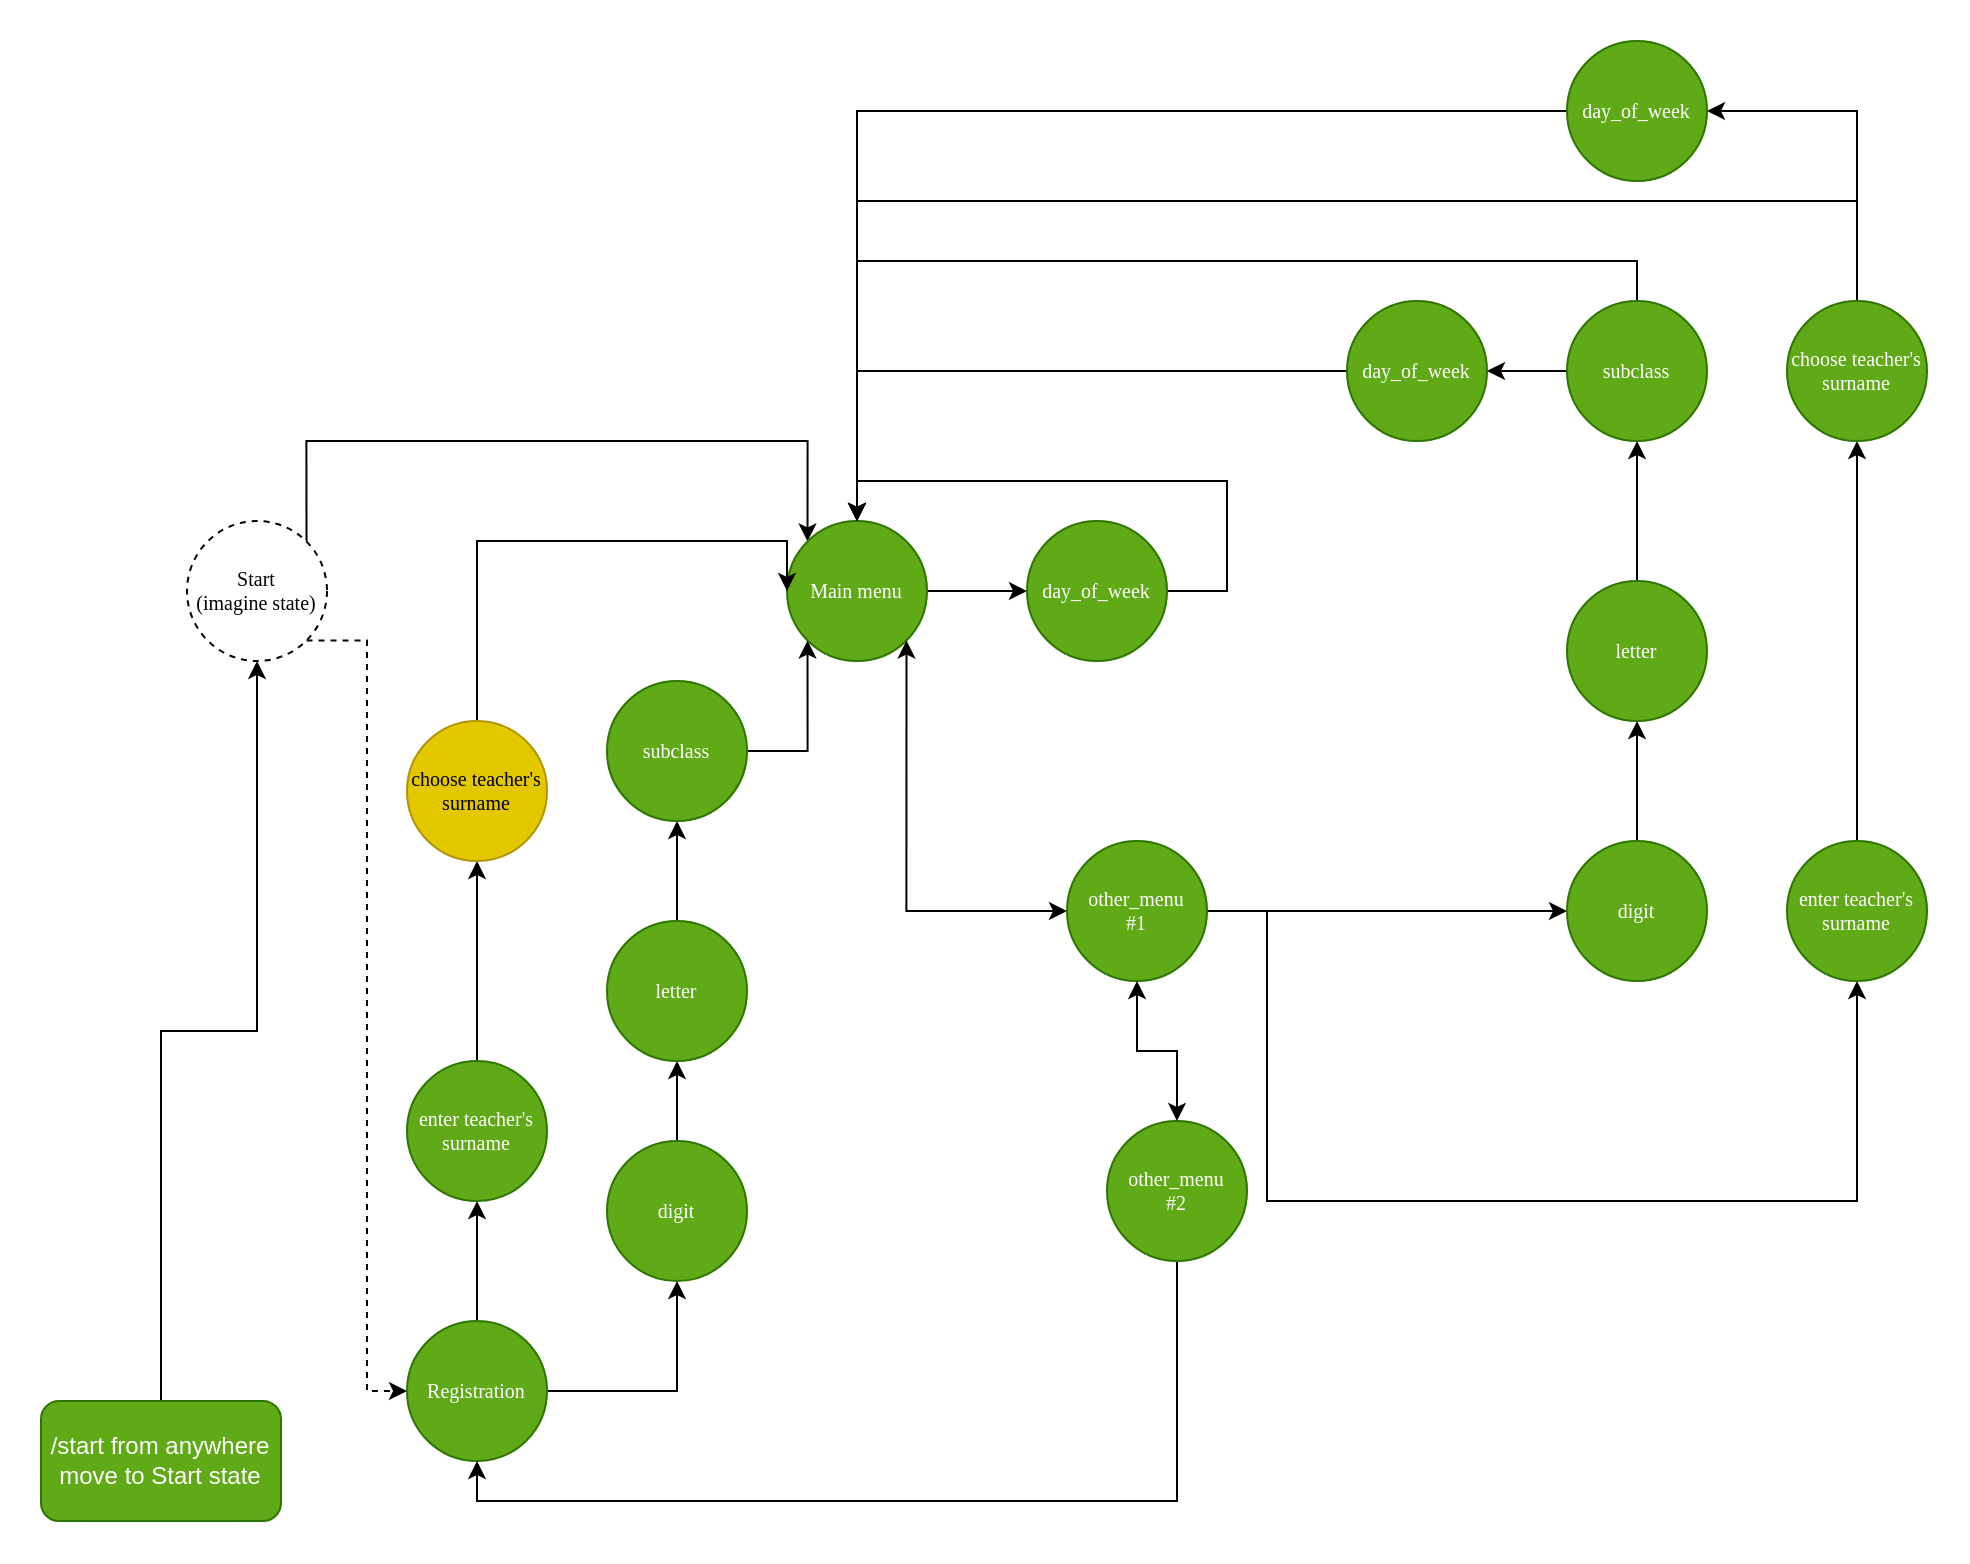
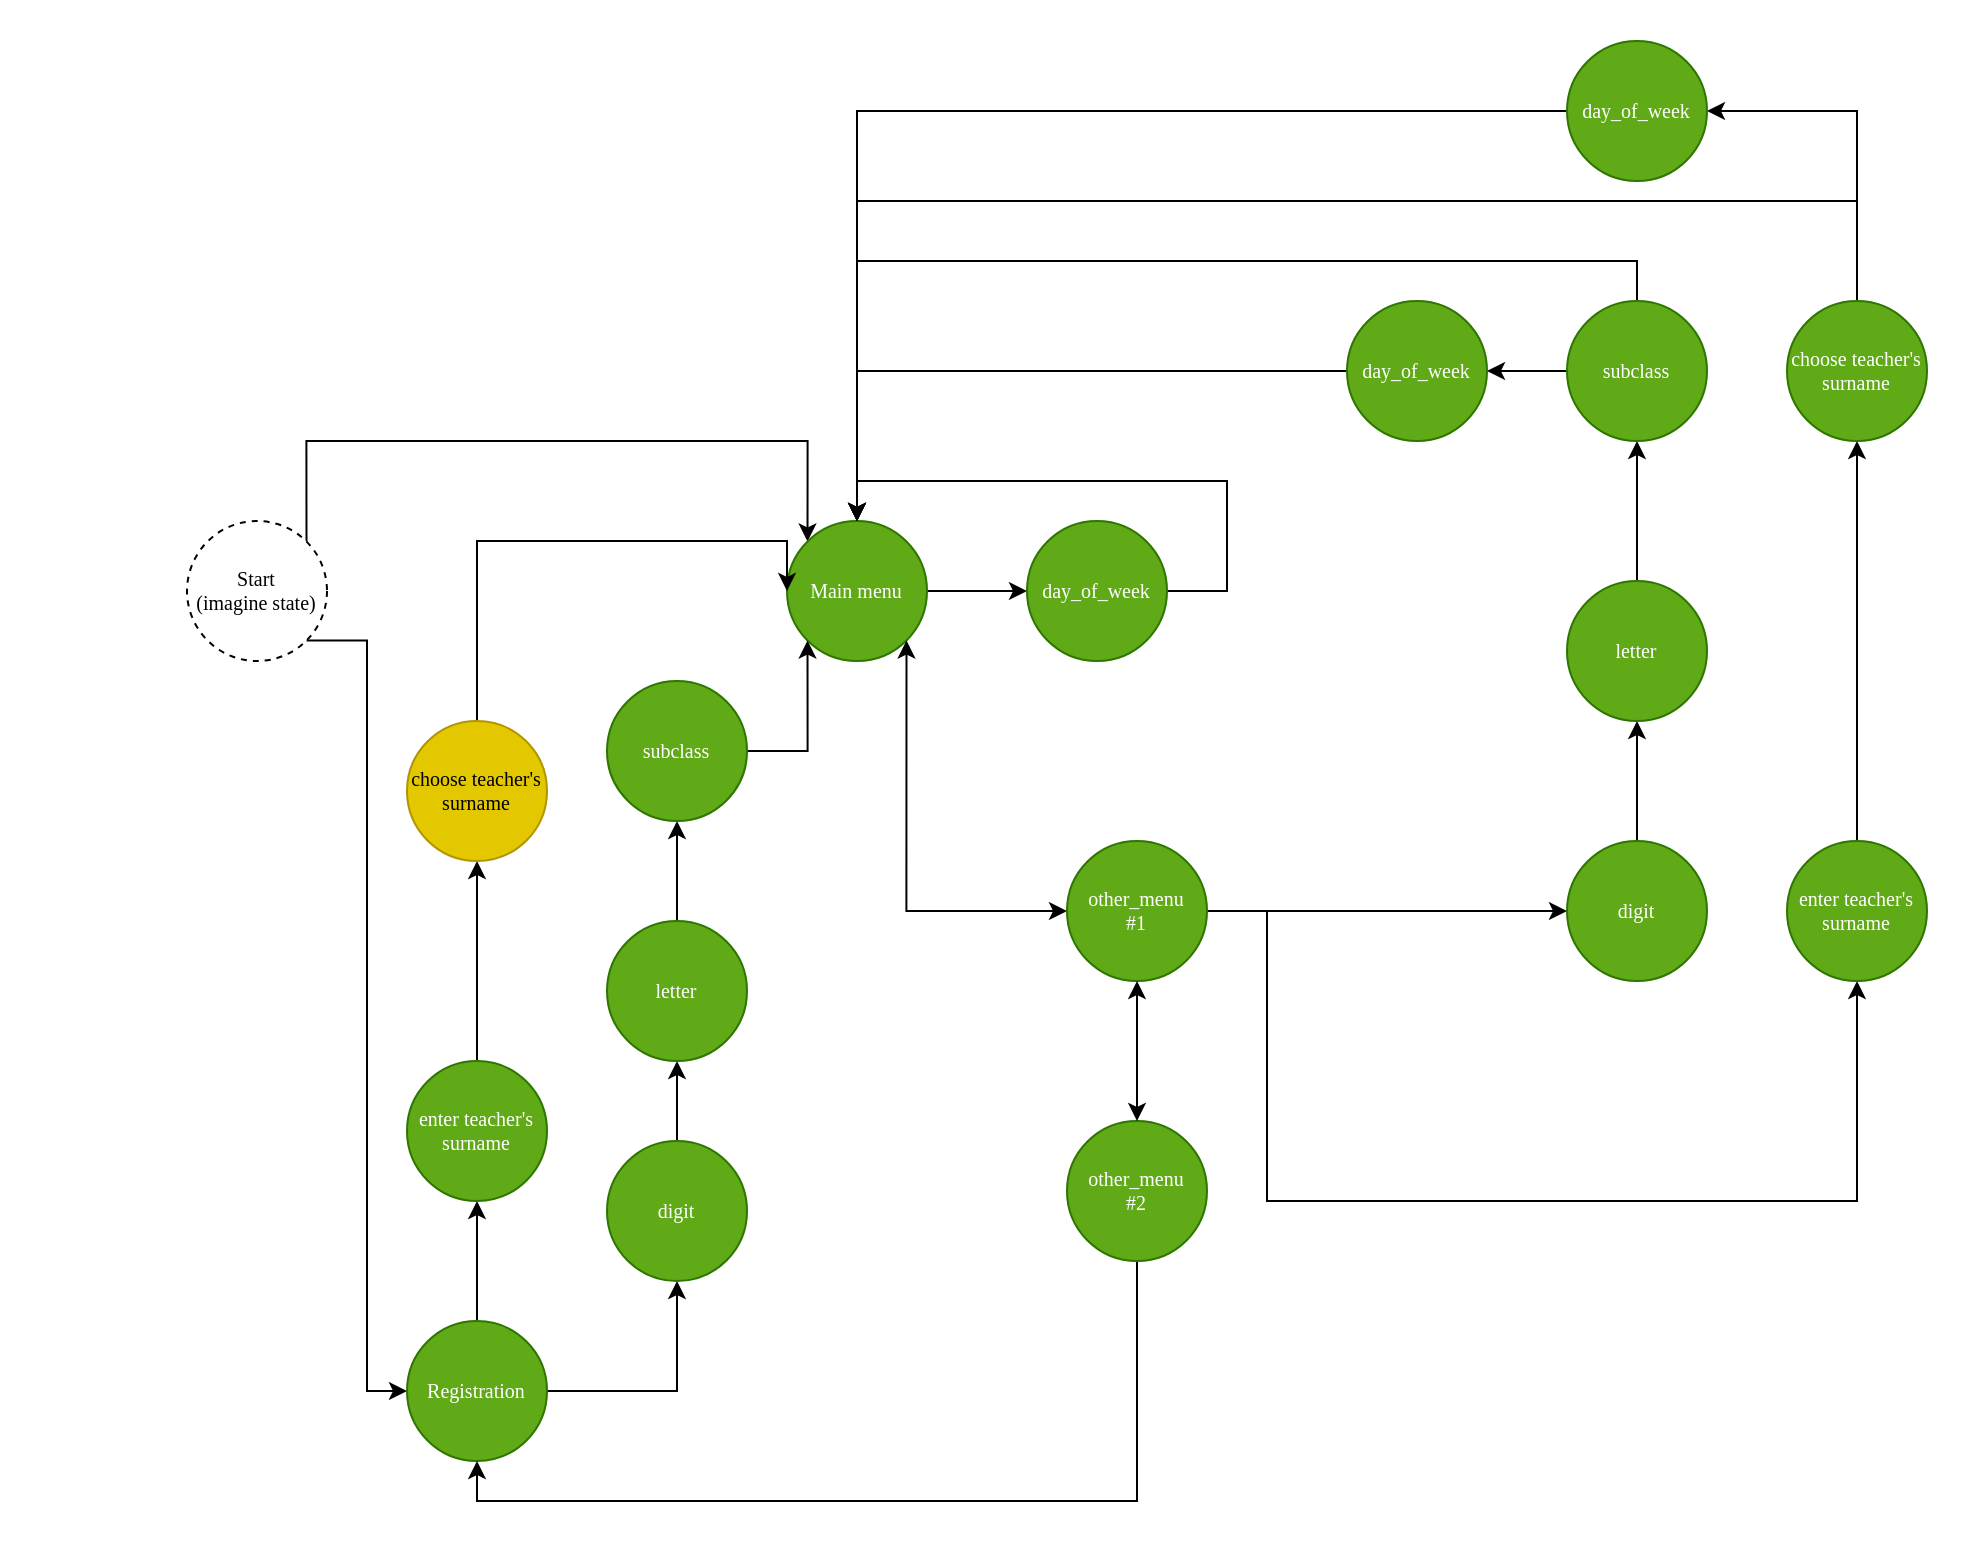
(367, 1001) -> (367, 1001)
(202, 1031) -> none
(1177, 1191) -> (1137, 1191)
(161, 1461) -> none
